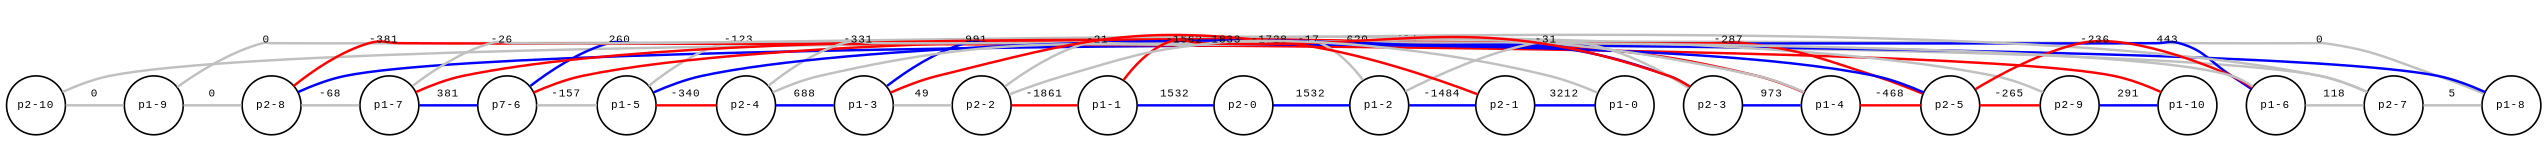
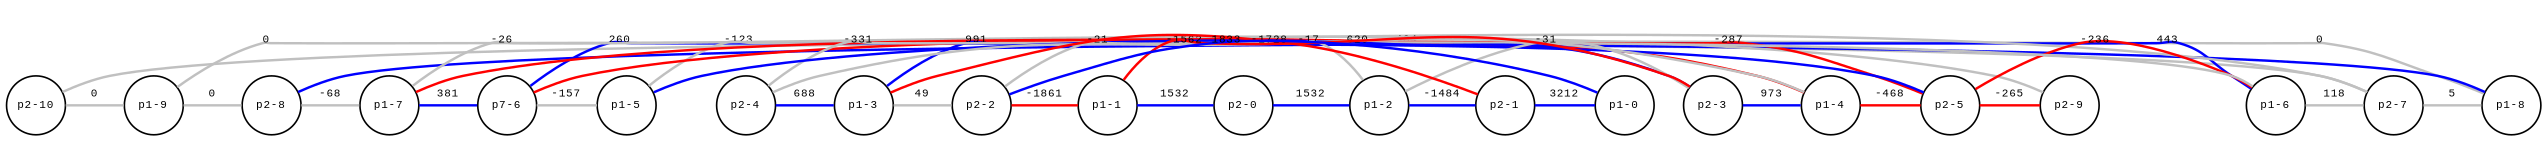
(1303, 42) -> (1452, 57)
(686, 105) -> none
(2187, 105) -> none
